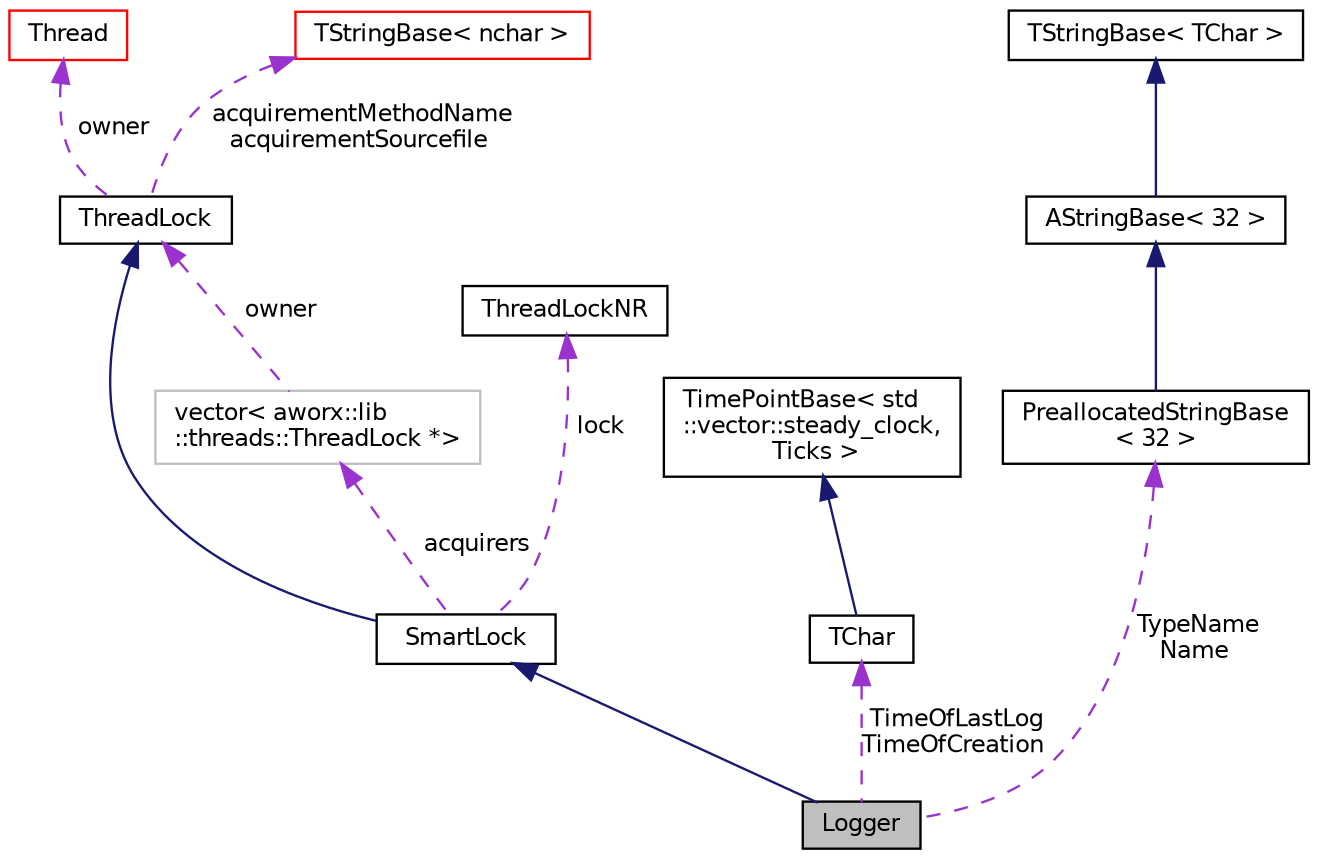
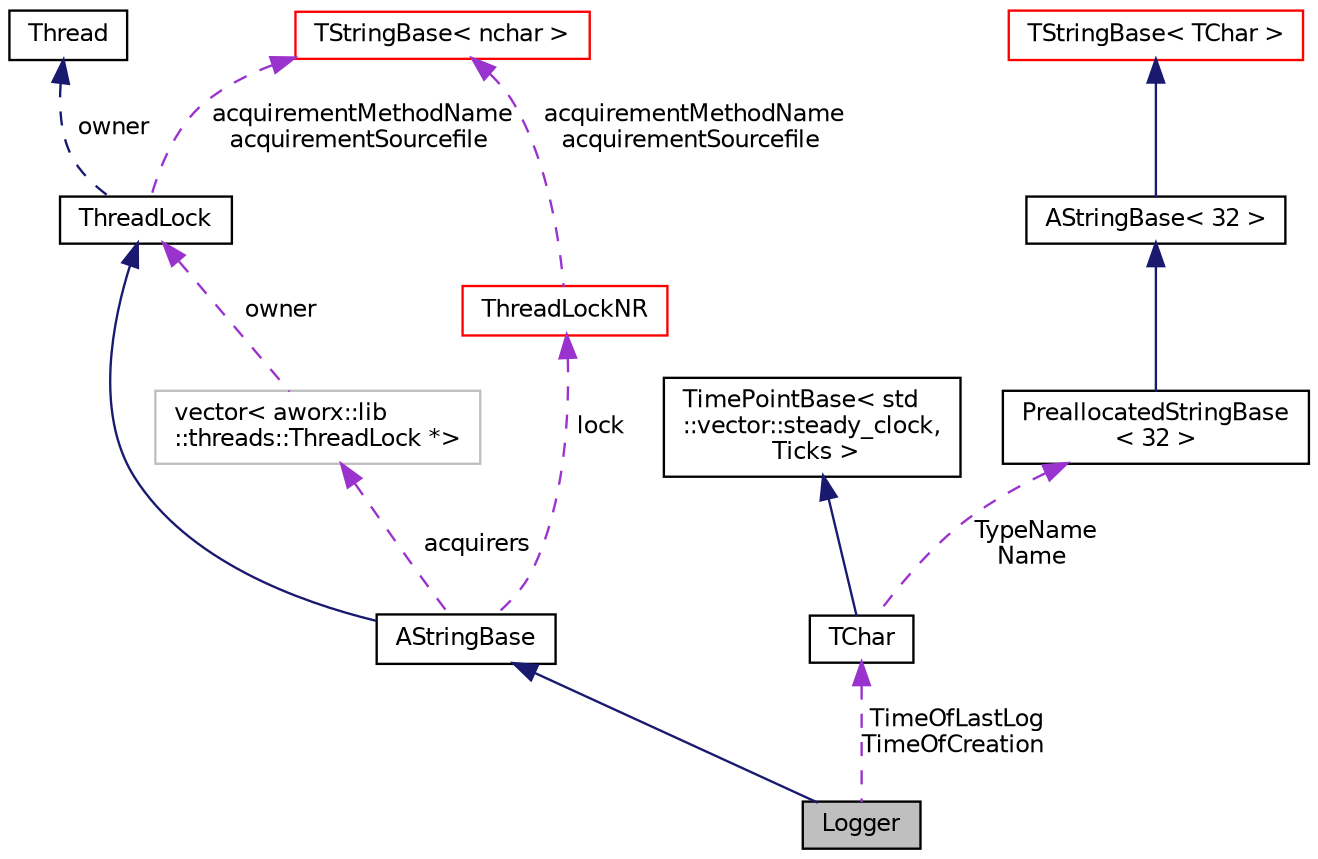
(68, 35) -> (68, 35)
(1156, 35) -> (1156, 35)
(68, 148) -> (68, 148)
none -> (543, 174)
(565, 311) -> (565, 311)
(466, 639) -> (466, 639)
(1097, 700) -> (951, 533)
